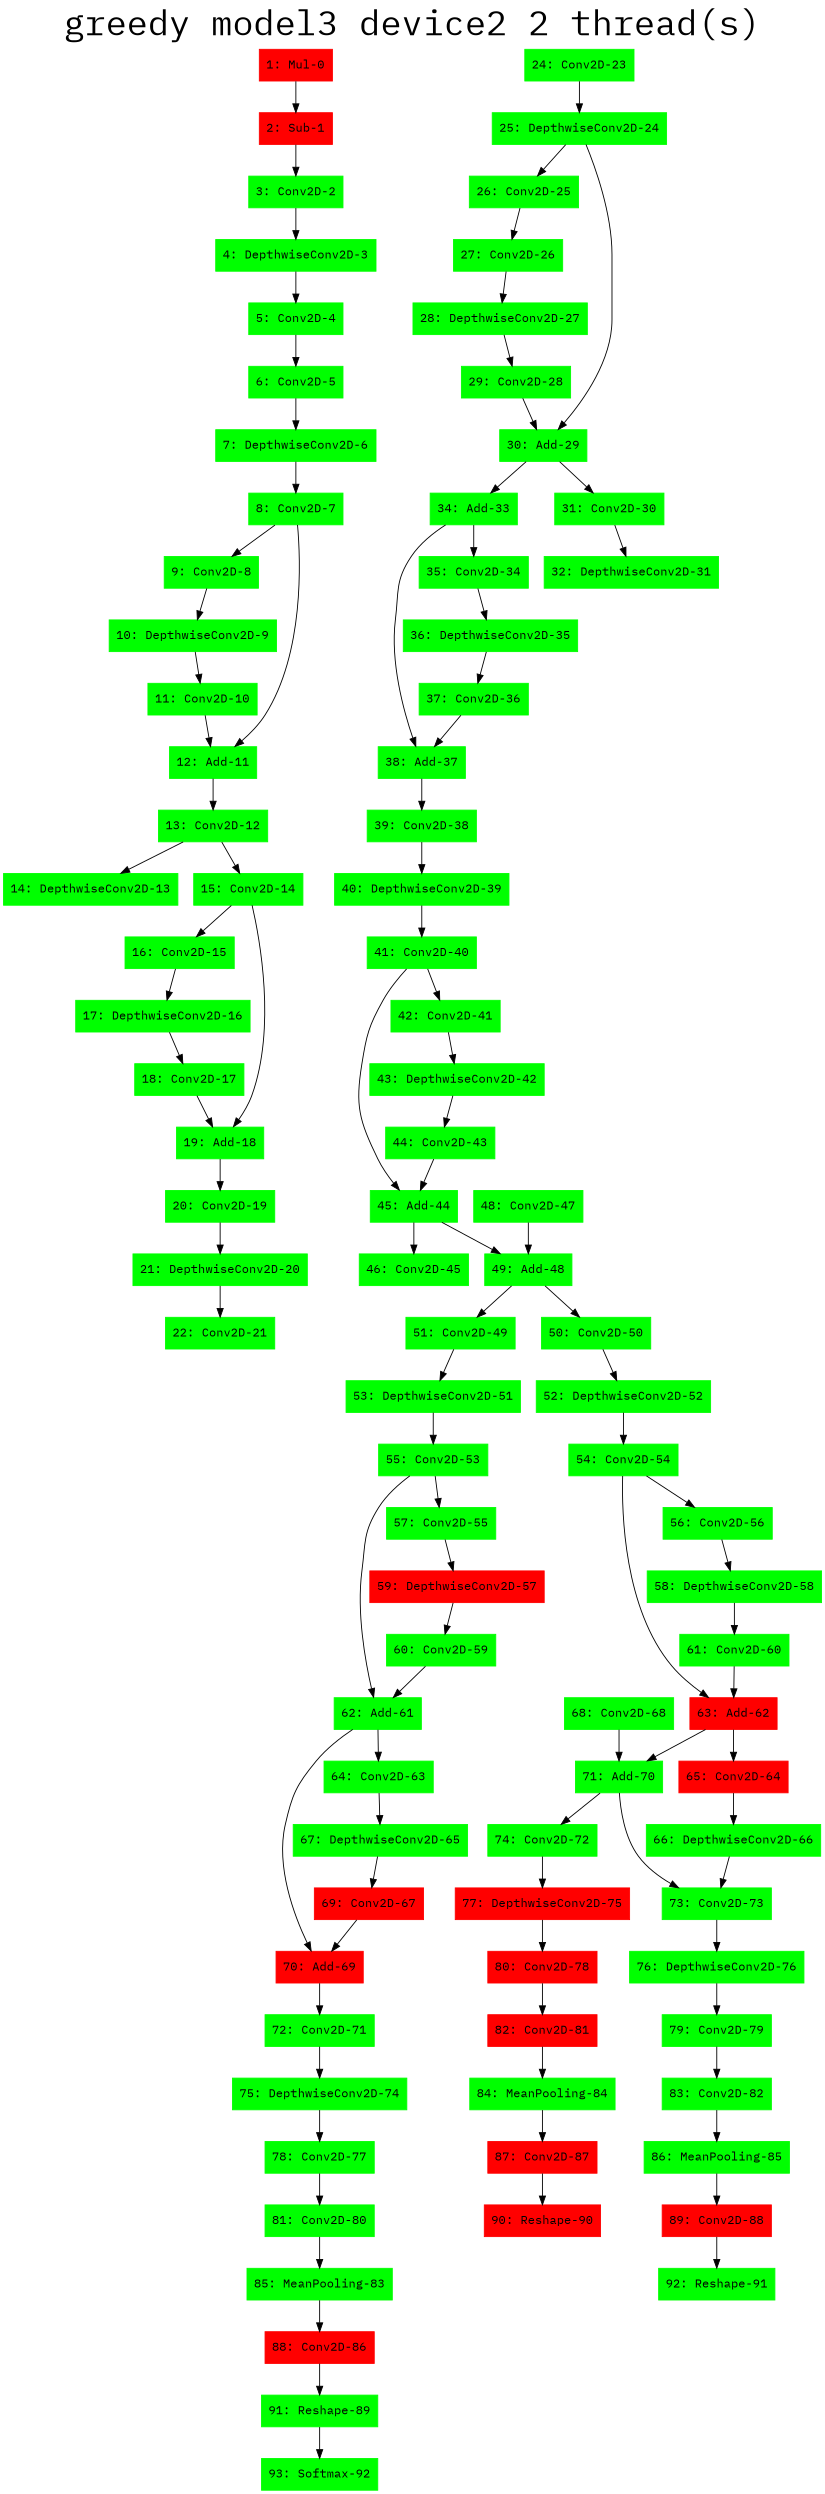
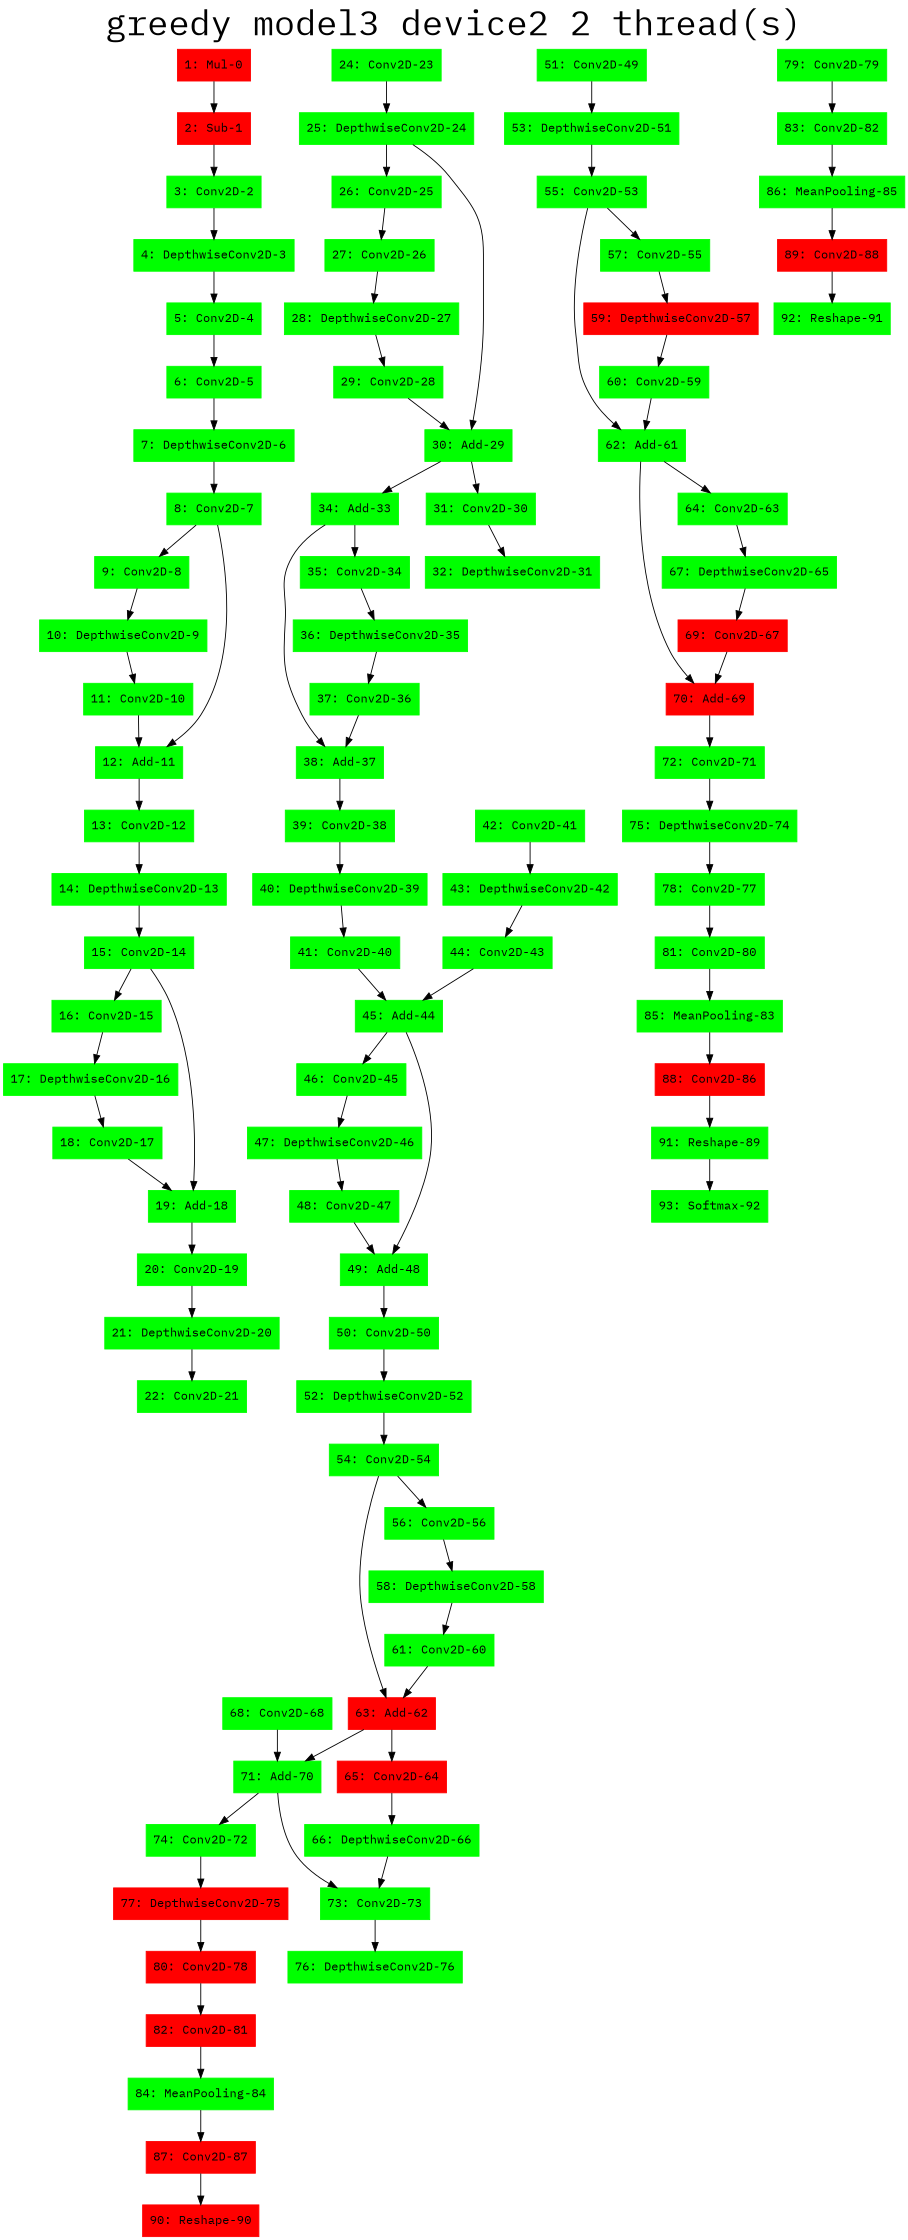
(229, 854) -> (139, 917)
(432, 980) -> none
none -> (335, 1143)
(498, 1299) -> none
(717, 1995) -> none
